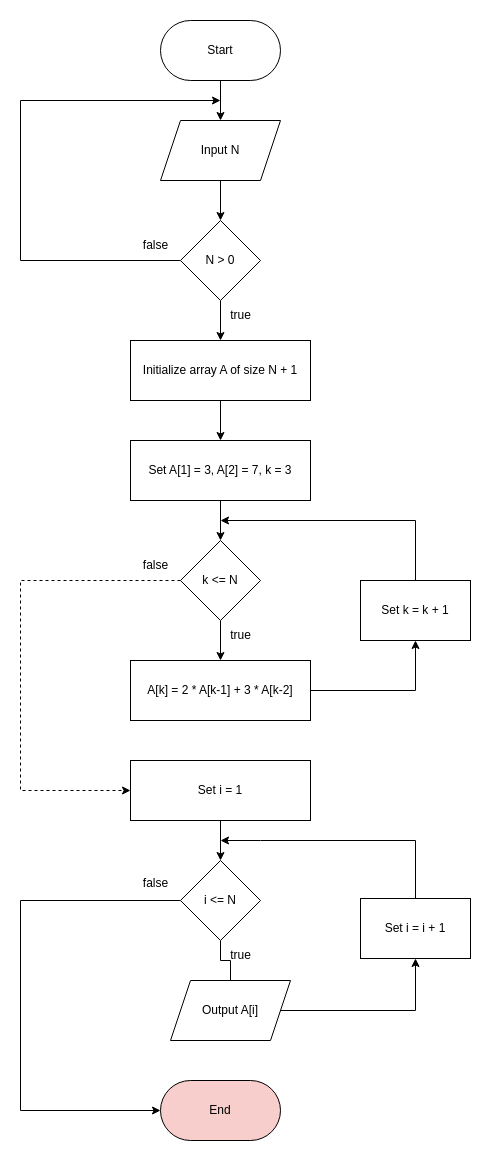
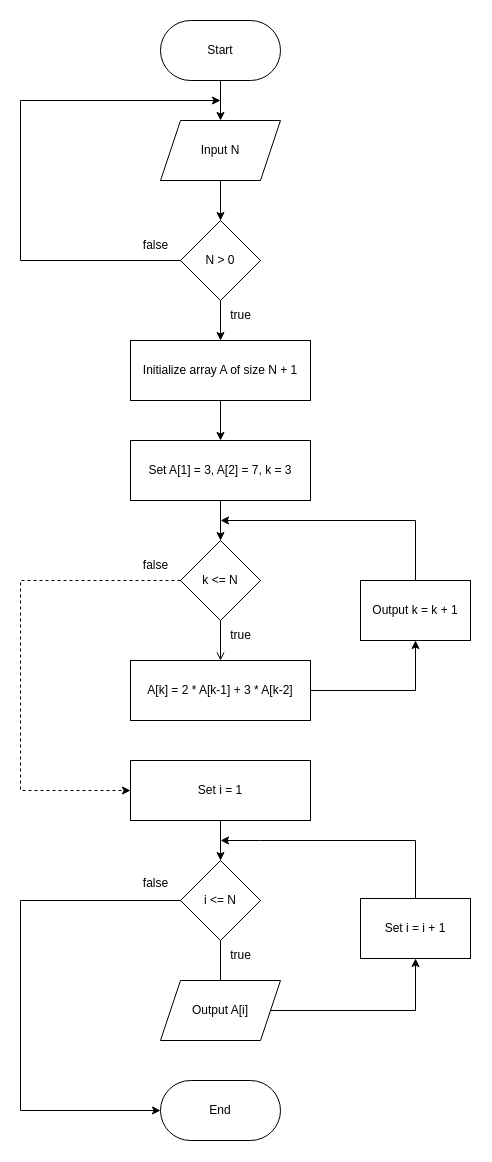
(416, 611) -> (416, 611)
(221, 652) -> (221, 654)
(231, 1011) -> (221, 1011)
(221, 1111) -> (221, 1111)
